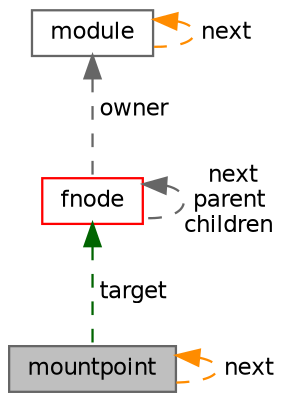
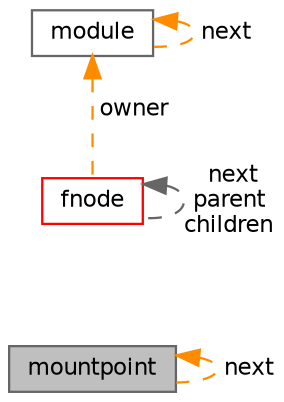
(93, 129) -> (93, 129)
(93, 297) -> none
